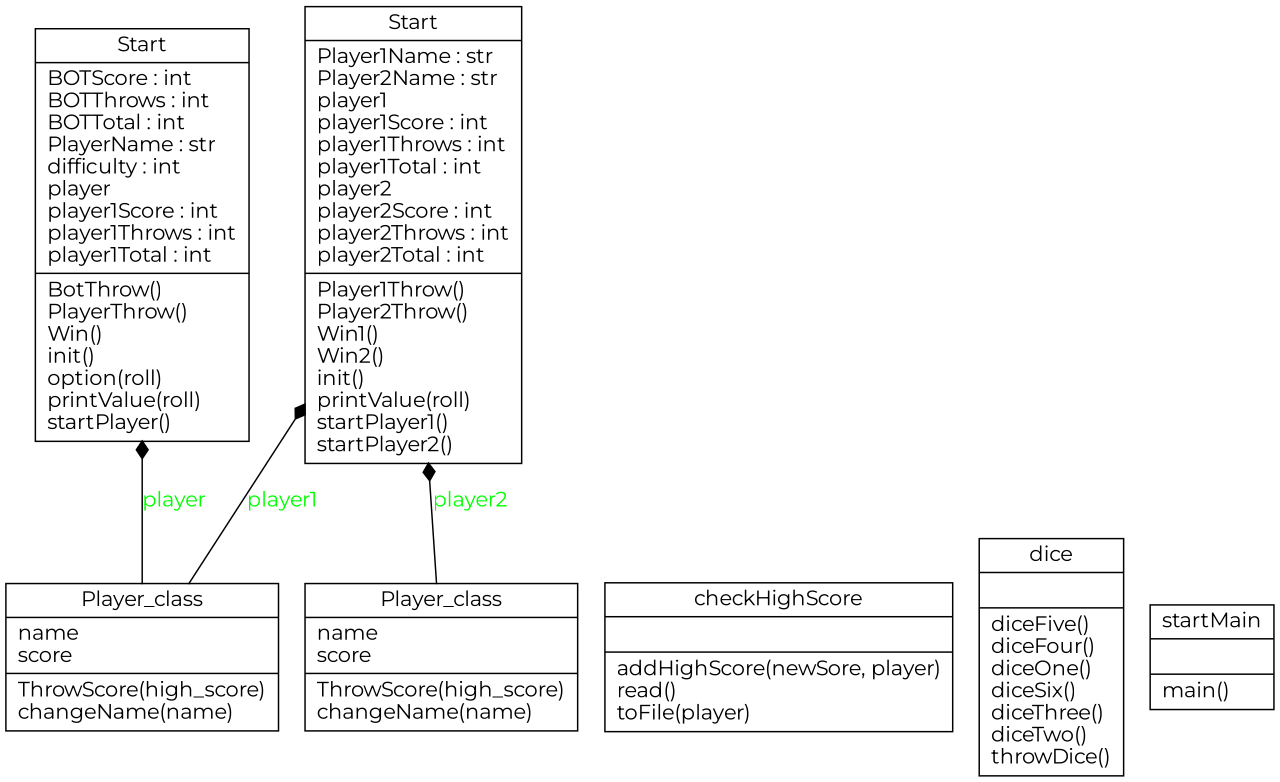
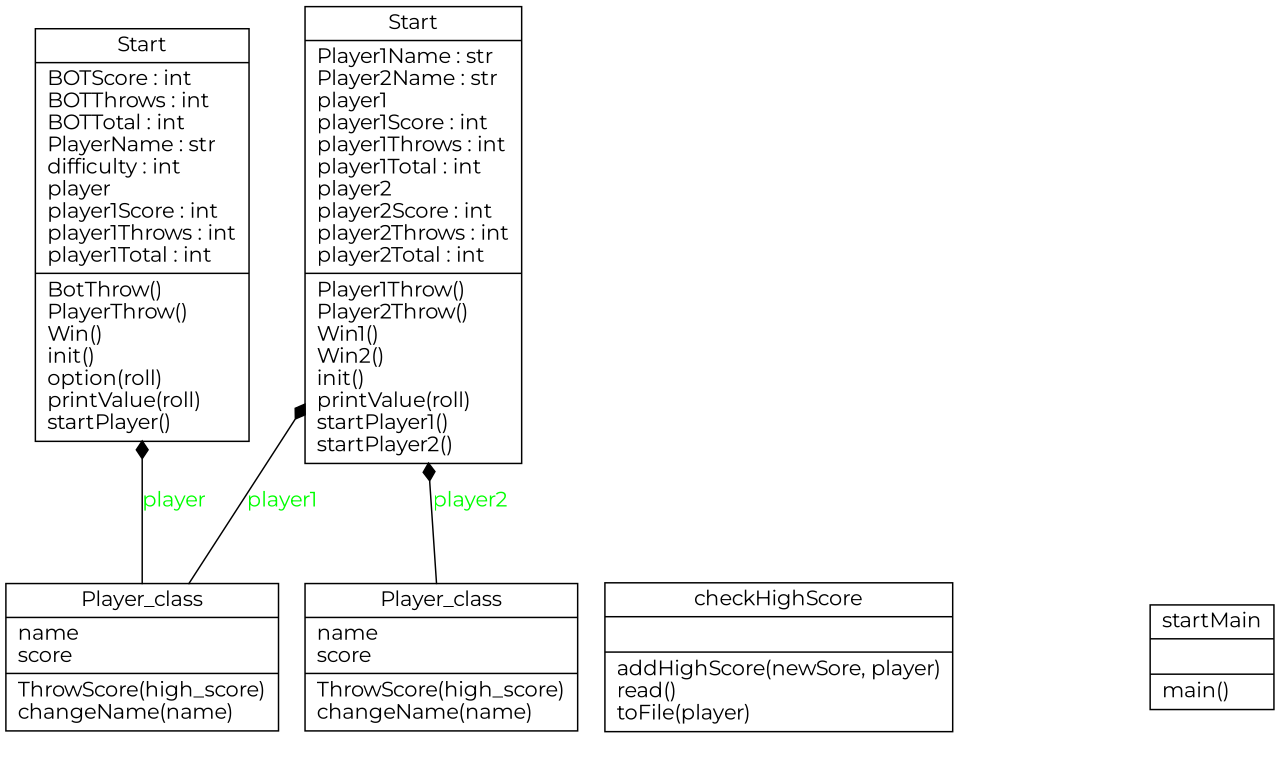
(1051, 657) -> none
